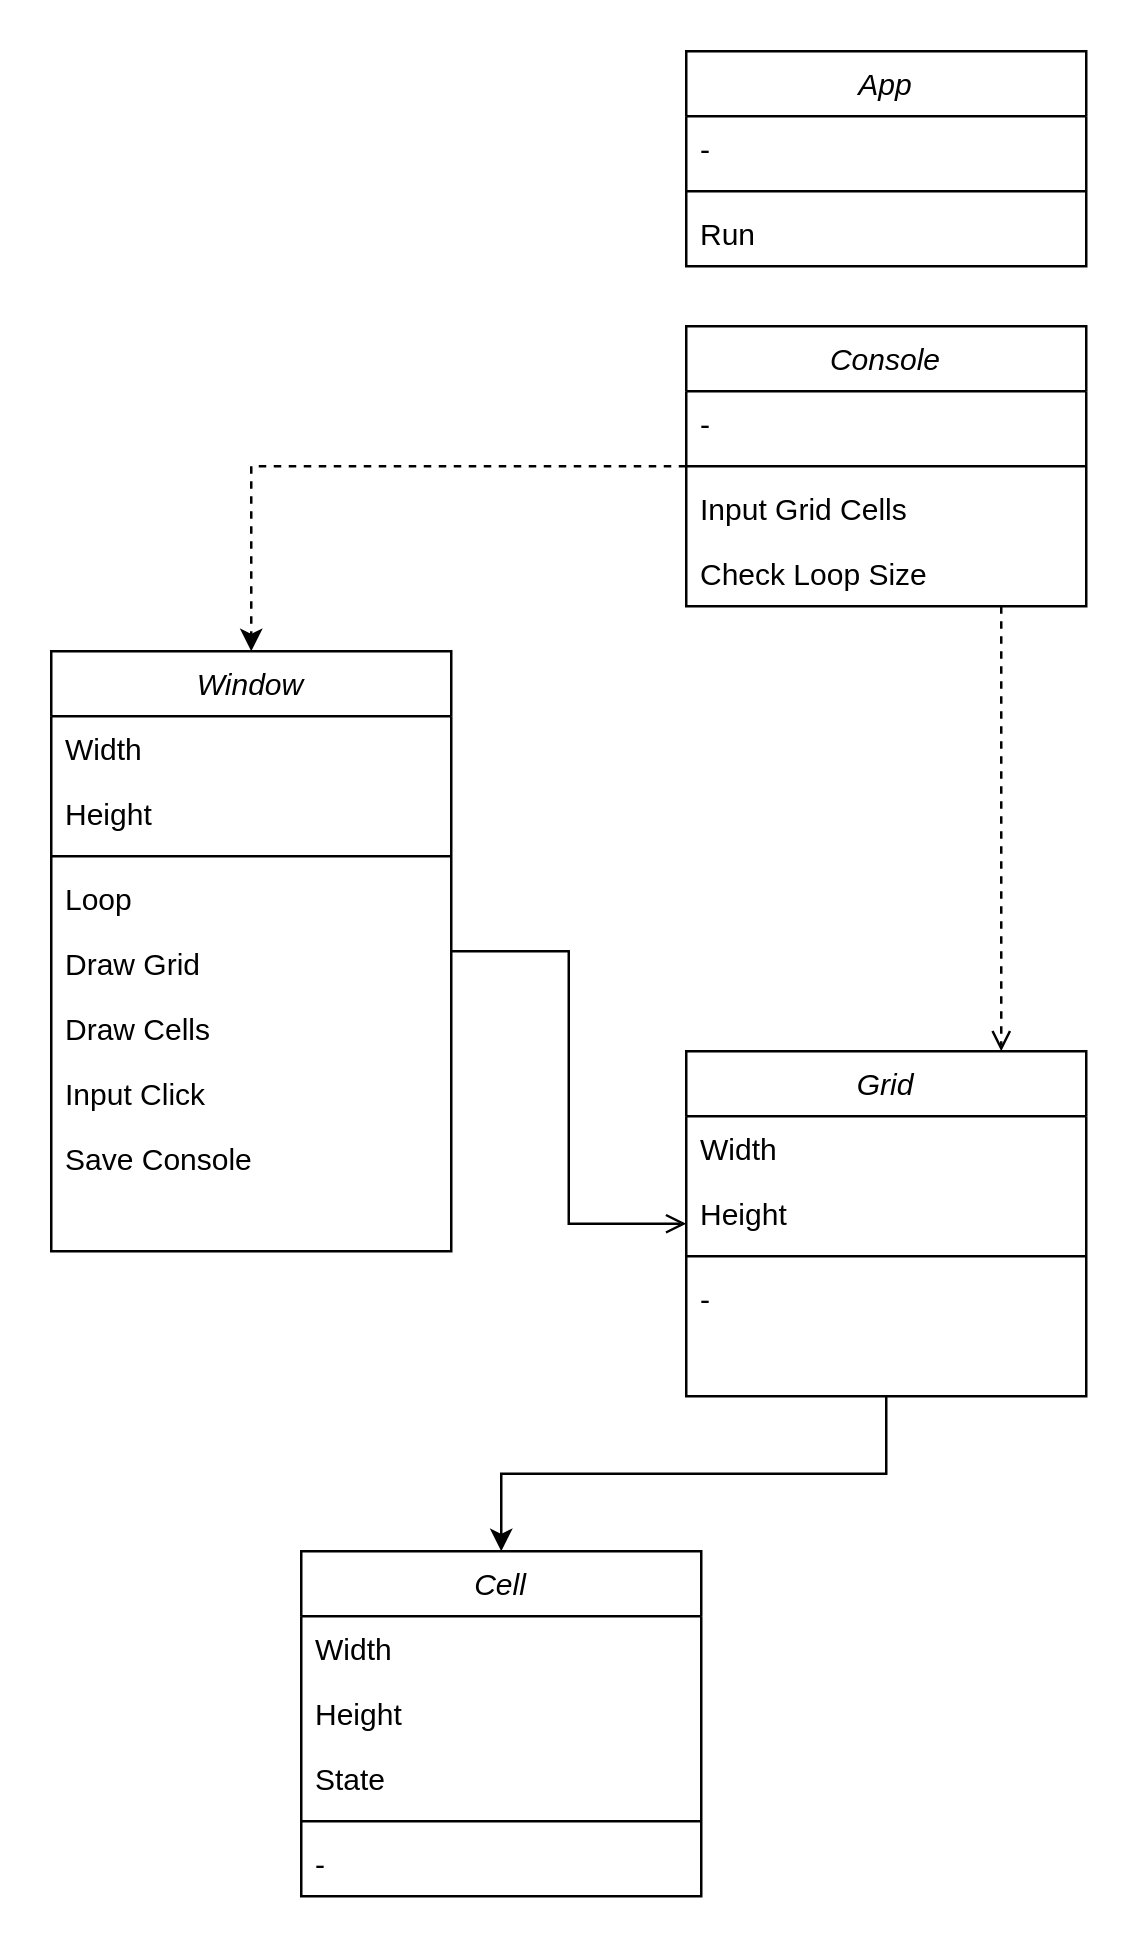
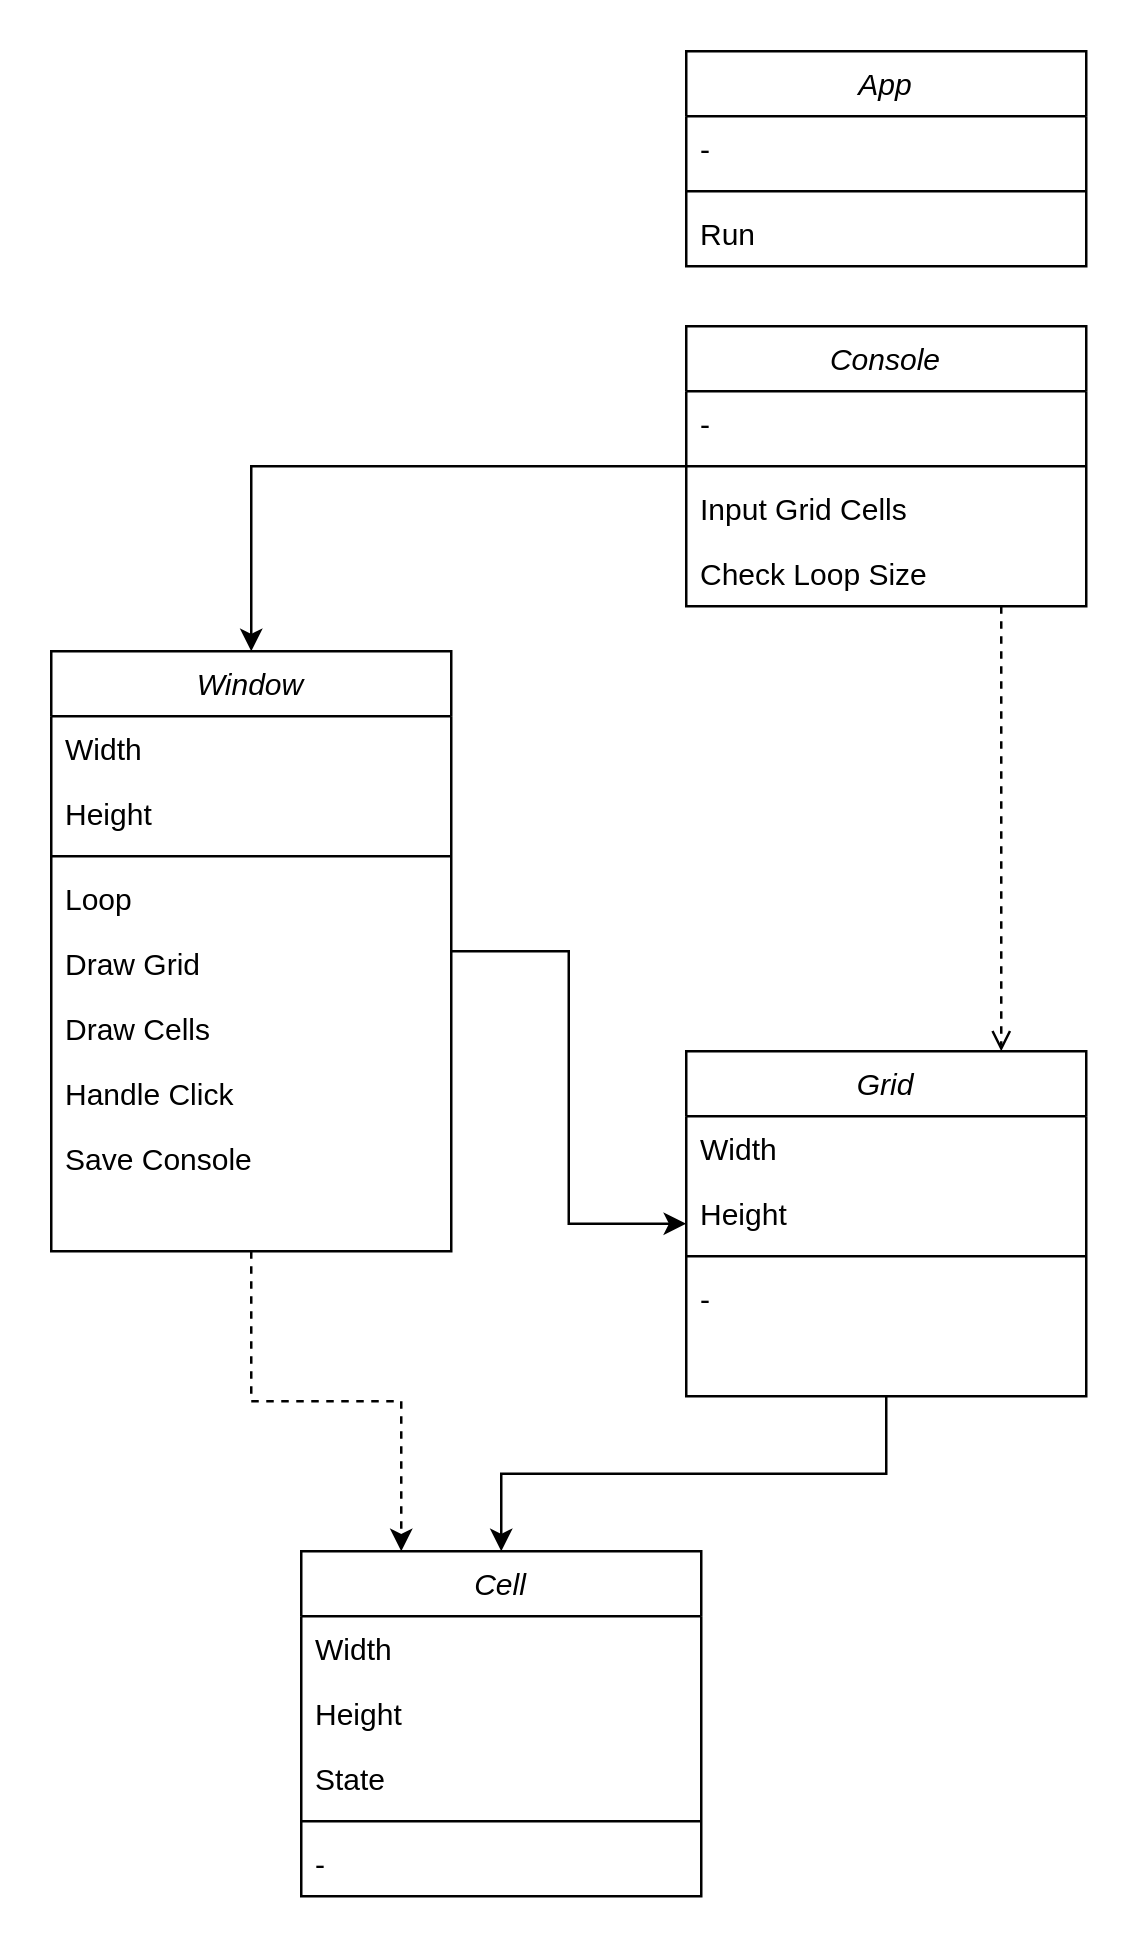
(384, 466) -> (384, 466)
(146, 1095) -> (150, 1095)
(672, 1224) -> (668, 1224)
none -> (320, 1401)
